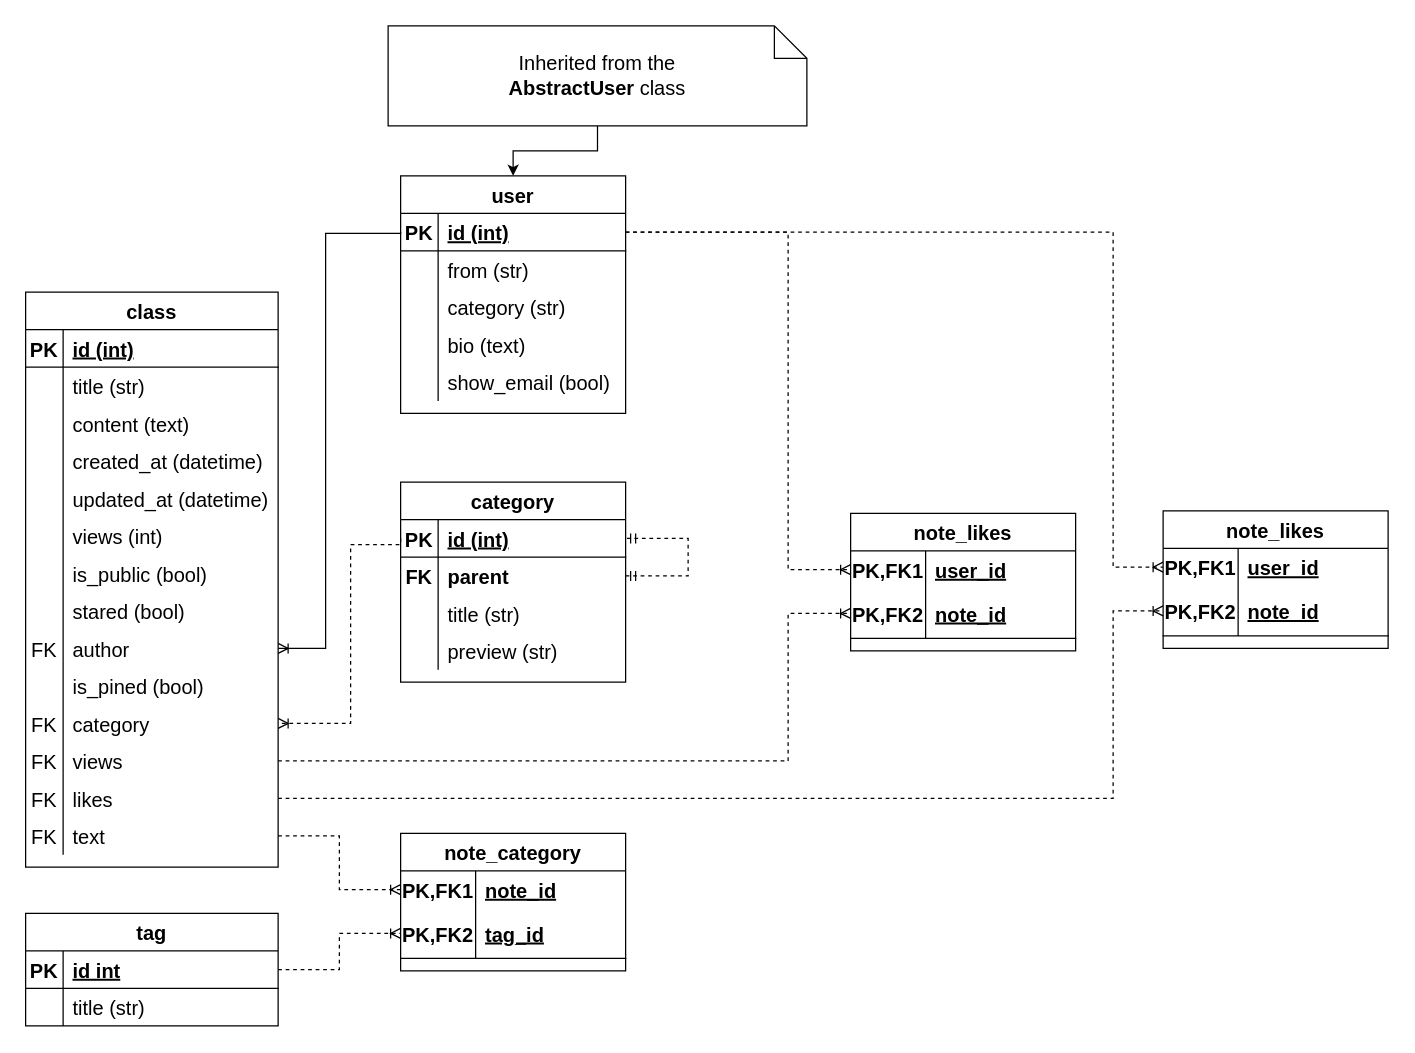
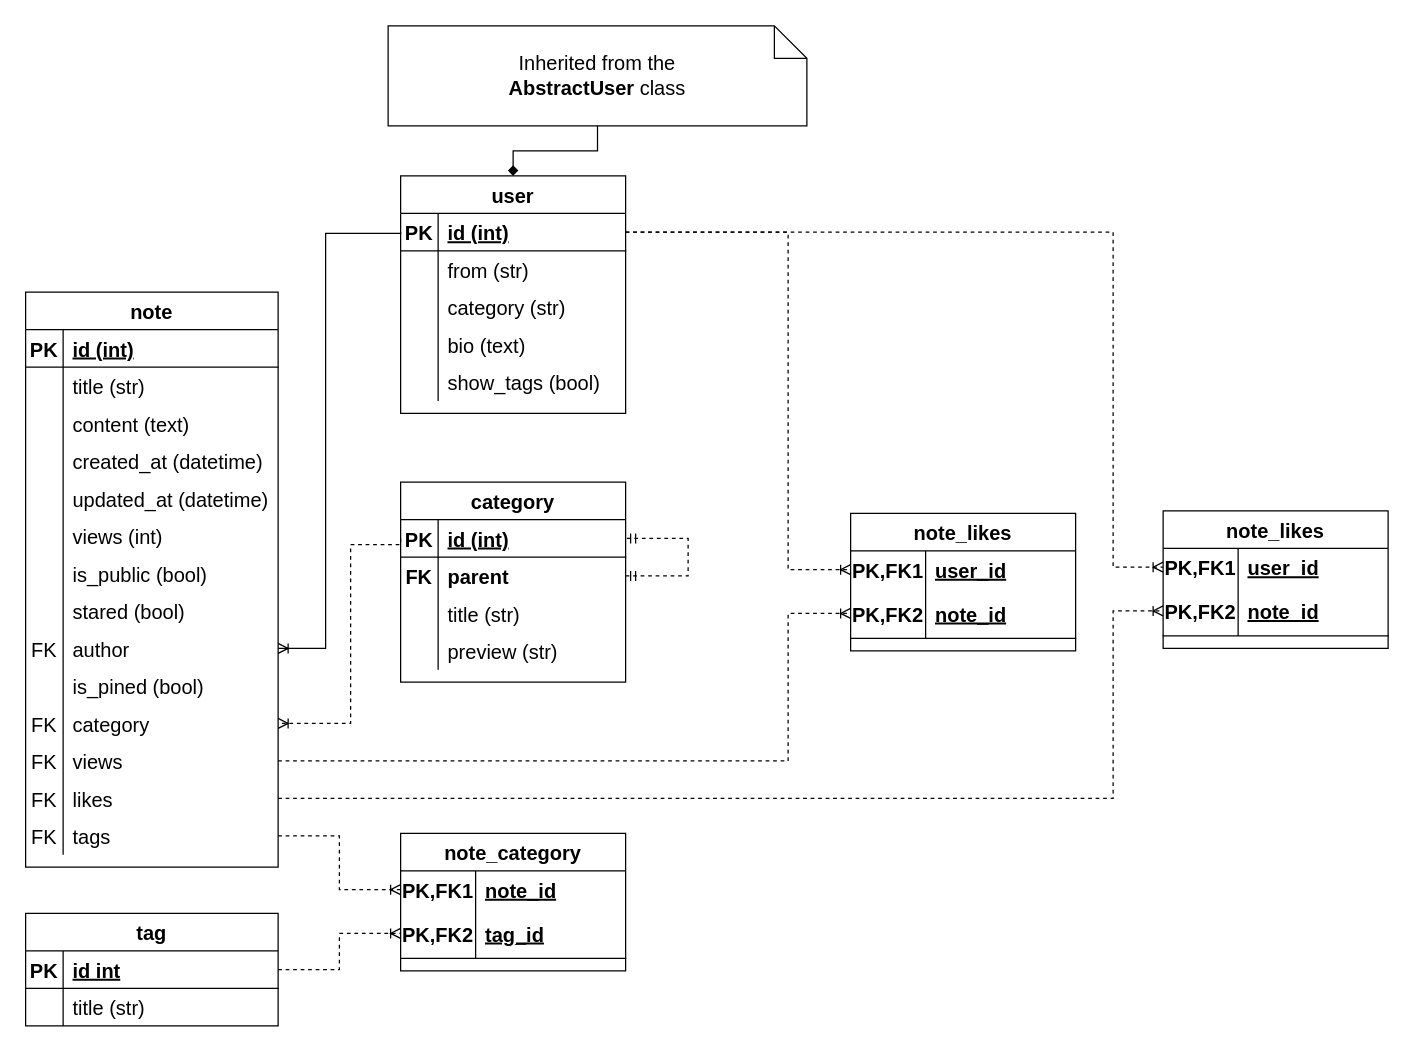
(513, 166) -> (513, 165)
(151, 312) -> (151, 312)
(532, 383) -> (532, 383)
(95, 837) -> (95, 837)
